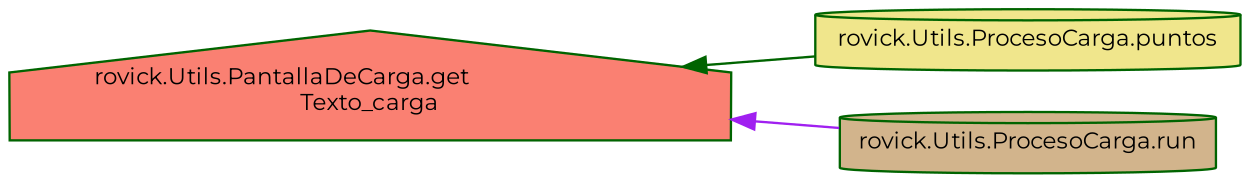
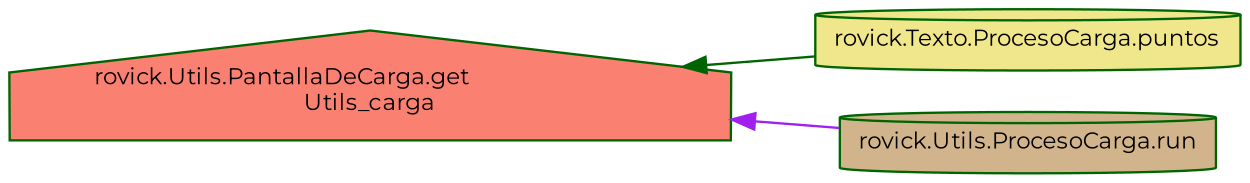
(1028, 40) -> (1028, 40)
(370, 91) -> (370, 91)
